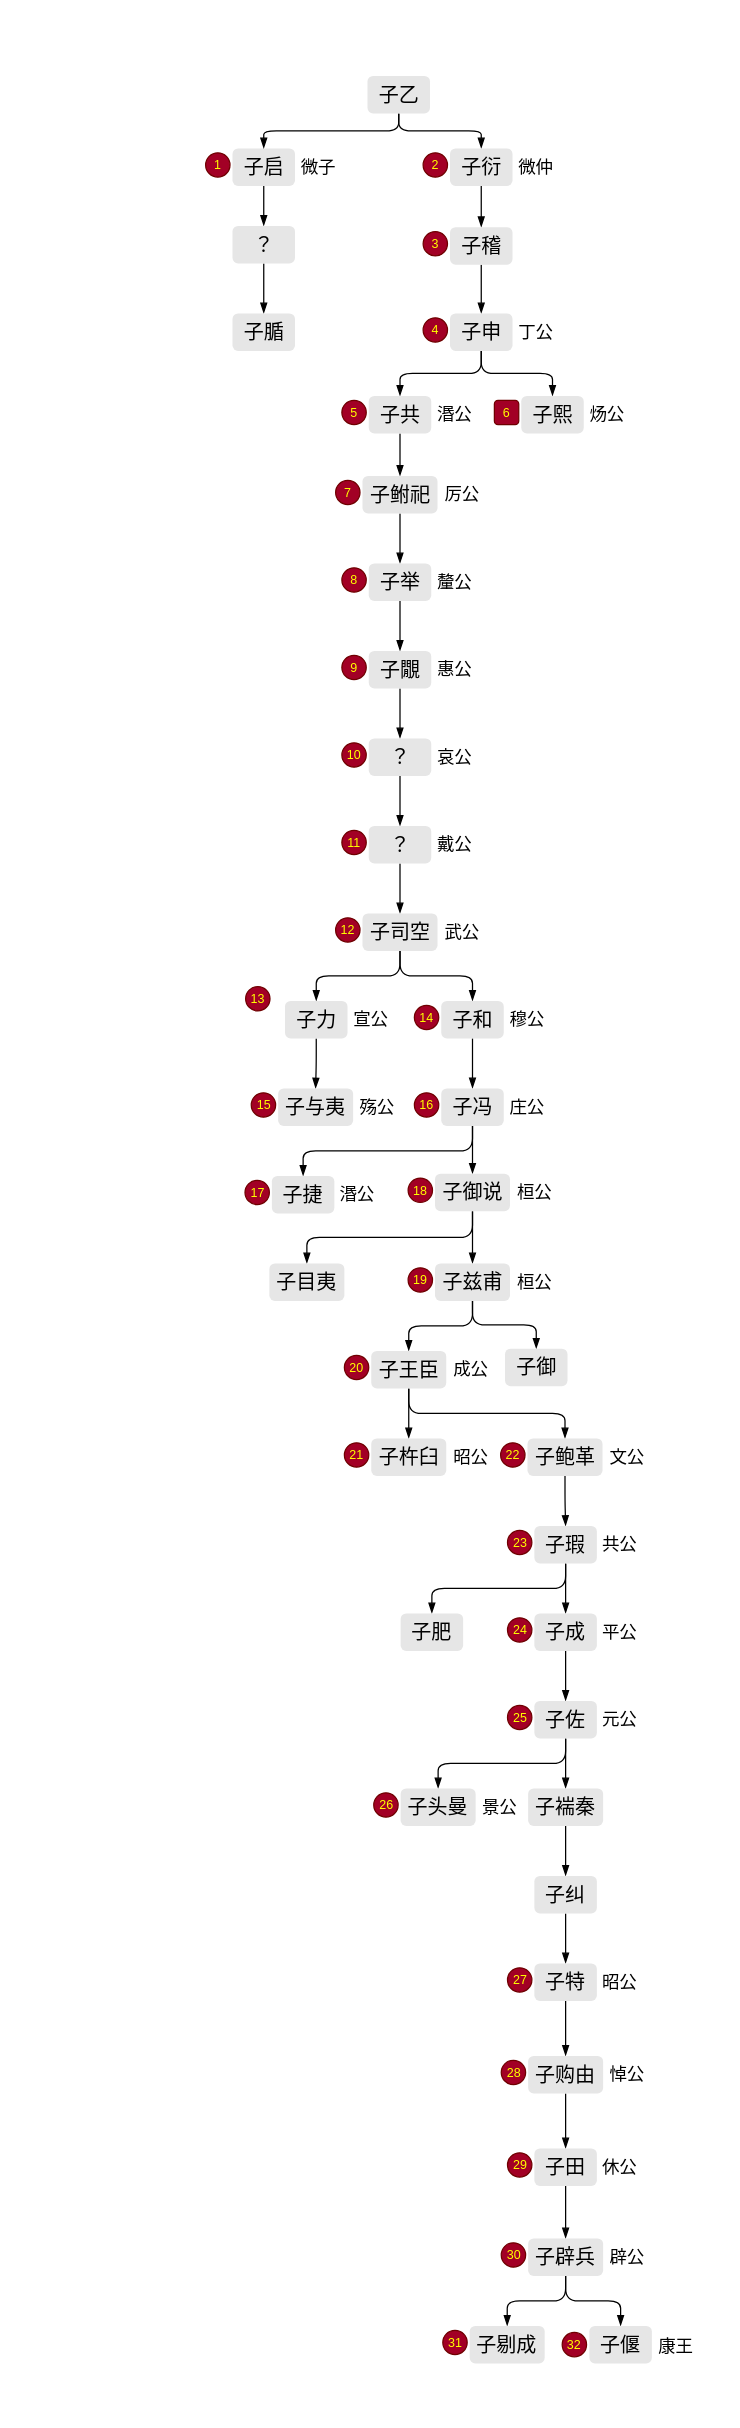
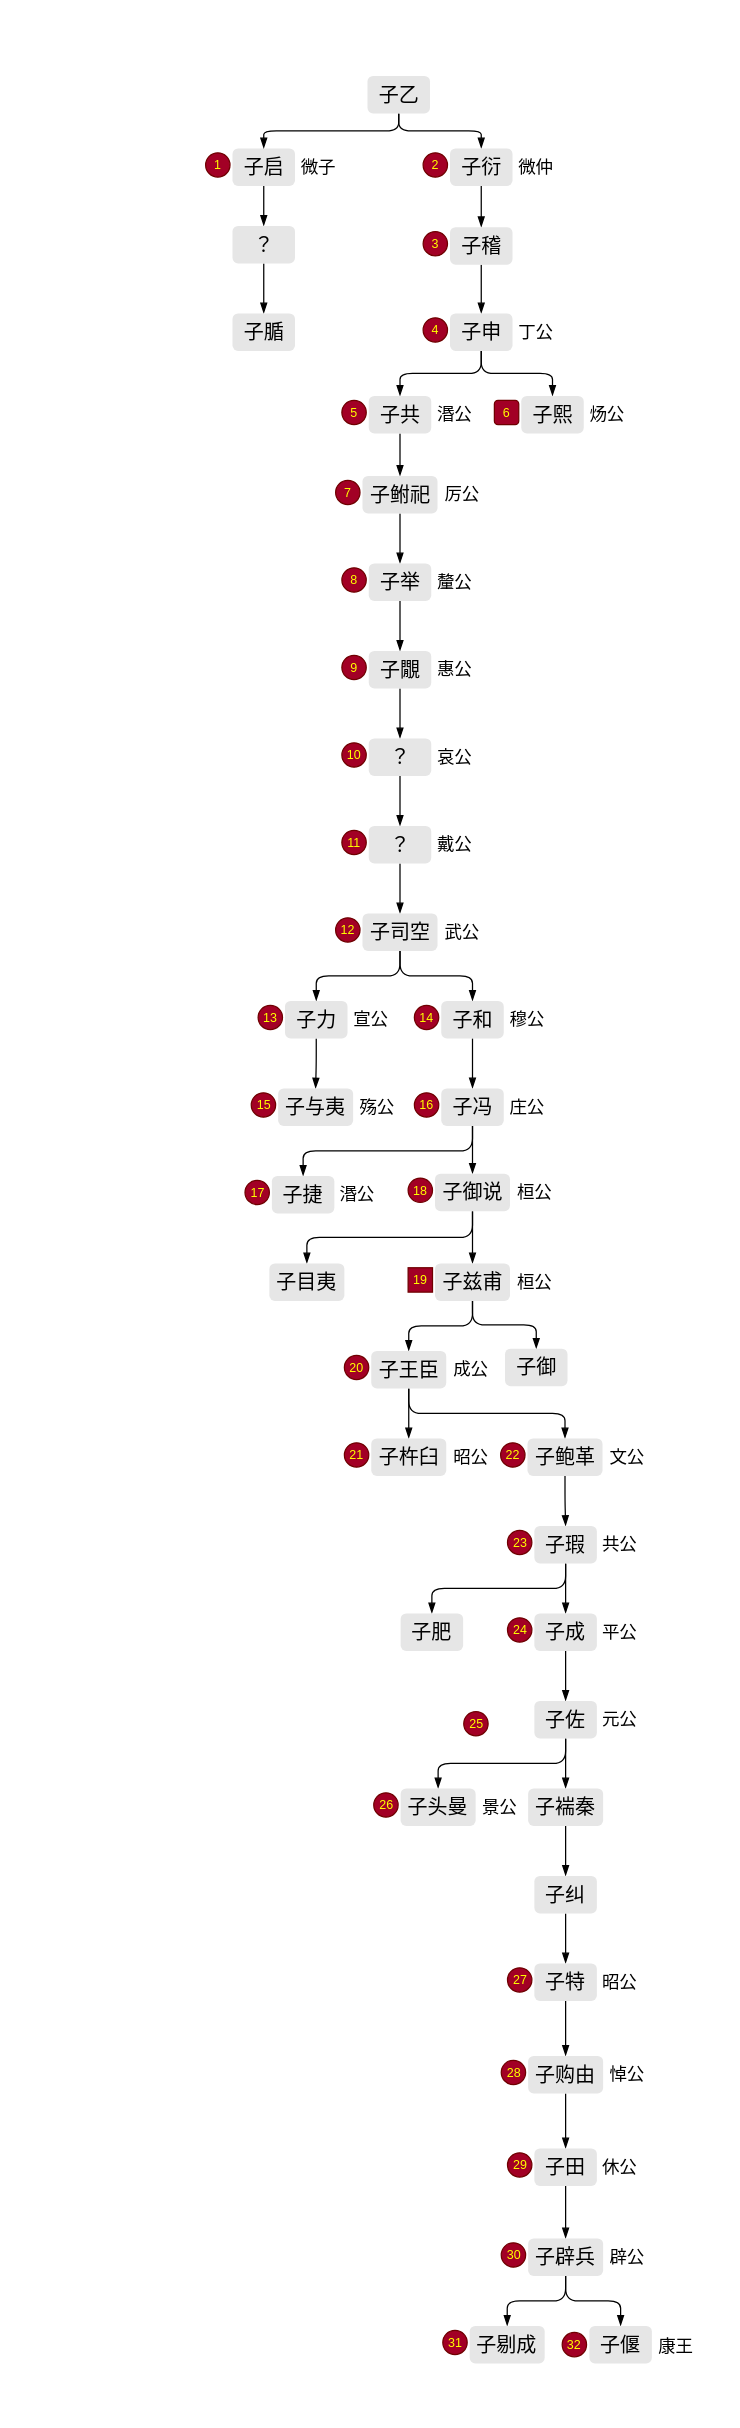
(258, 998) -> (270, 1017)
(420, 1280) -> (420, 1280)
(520, 1717) -> (476, 1723)
